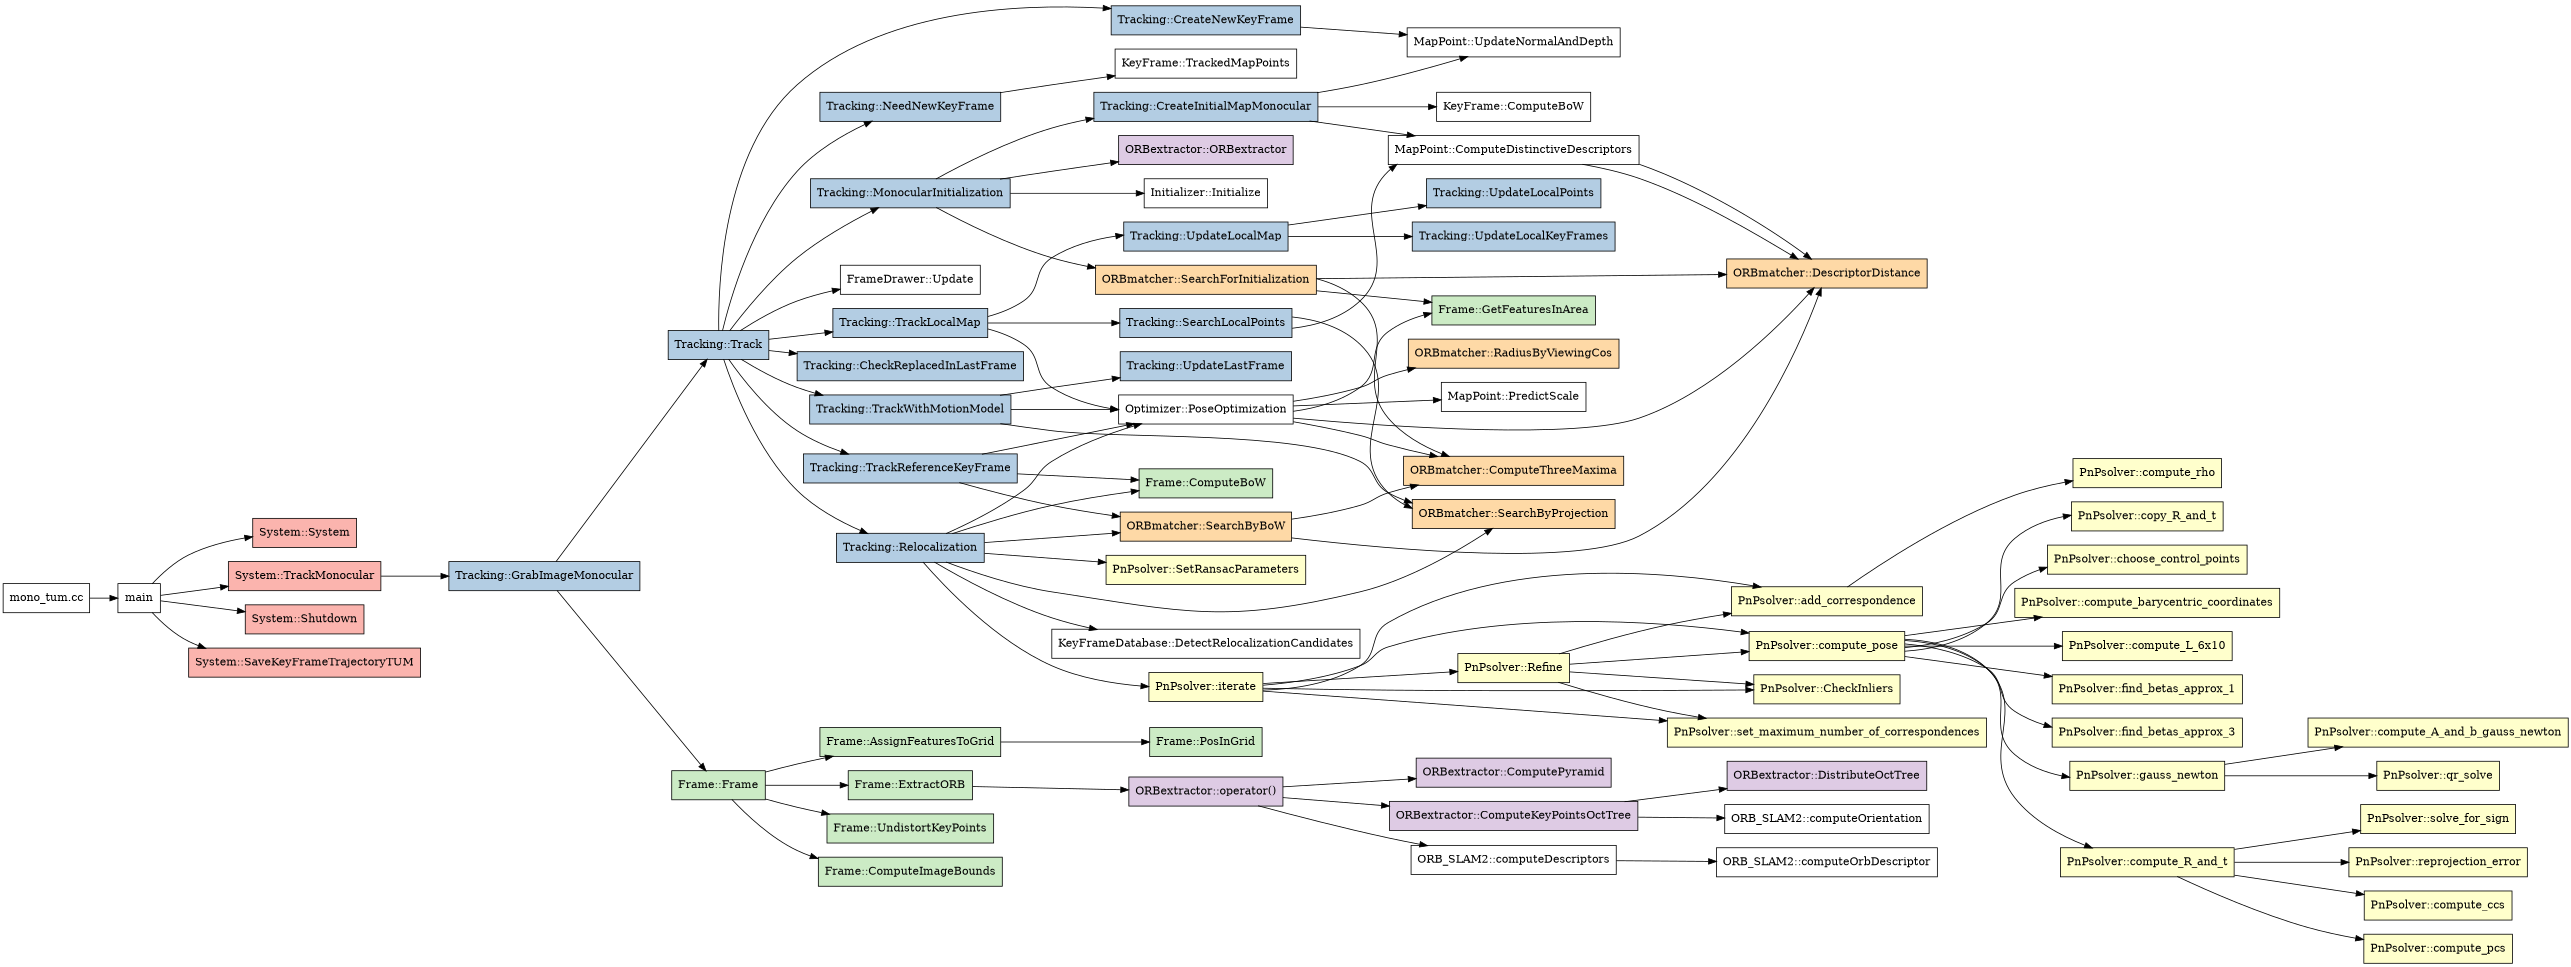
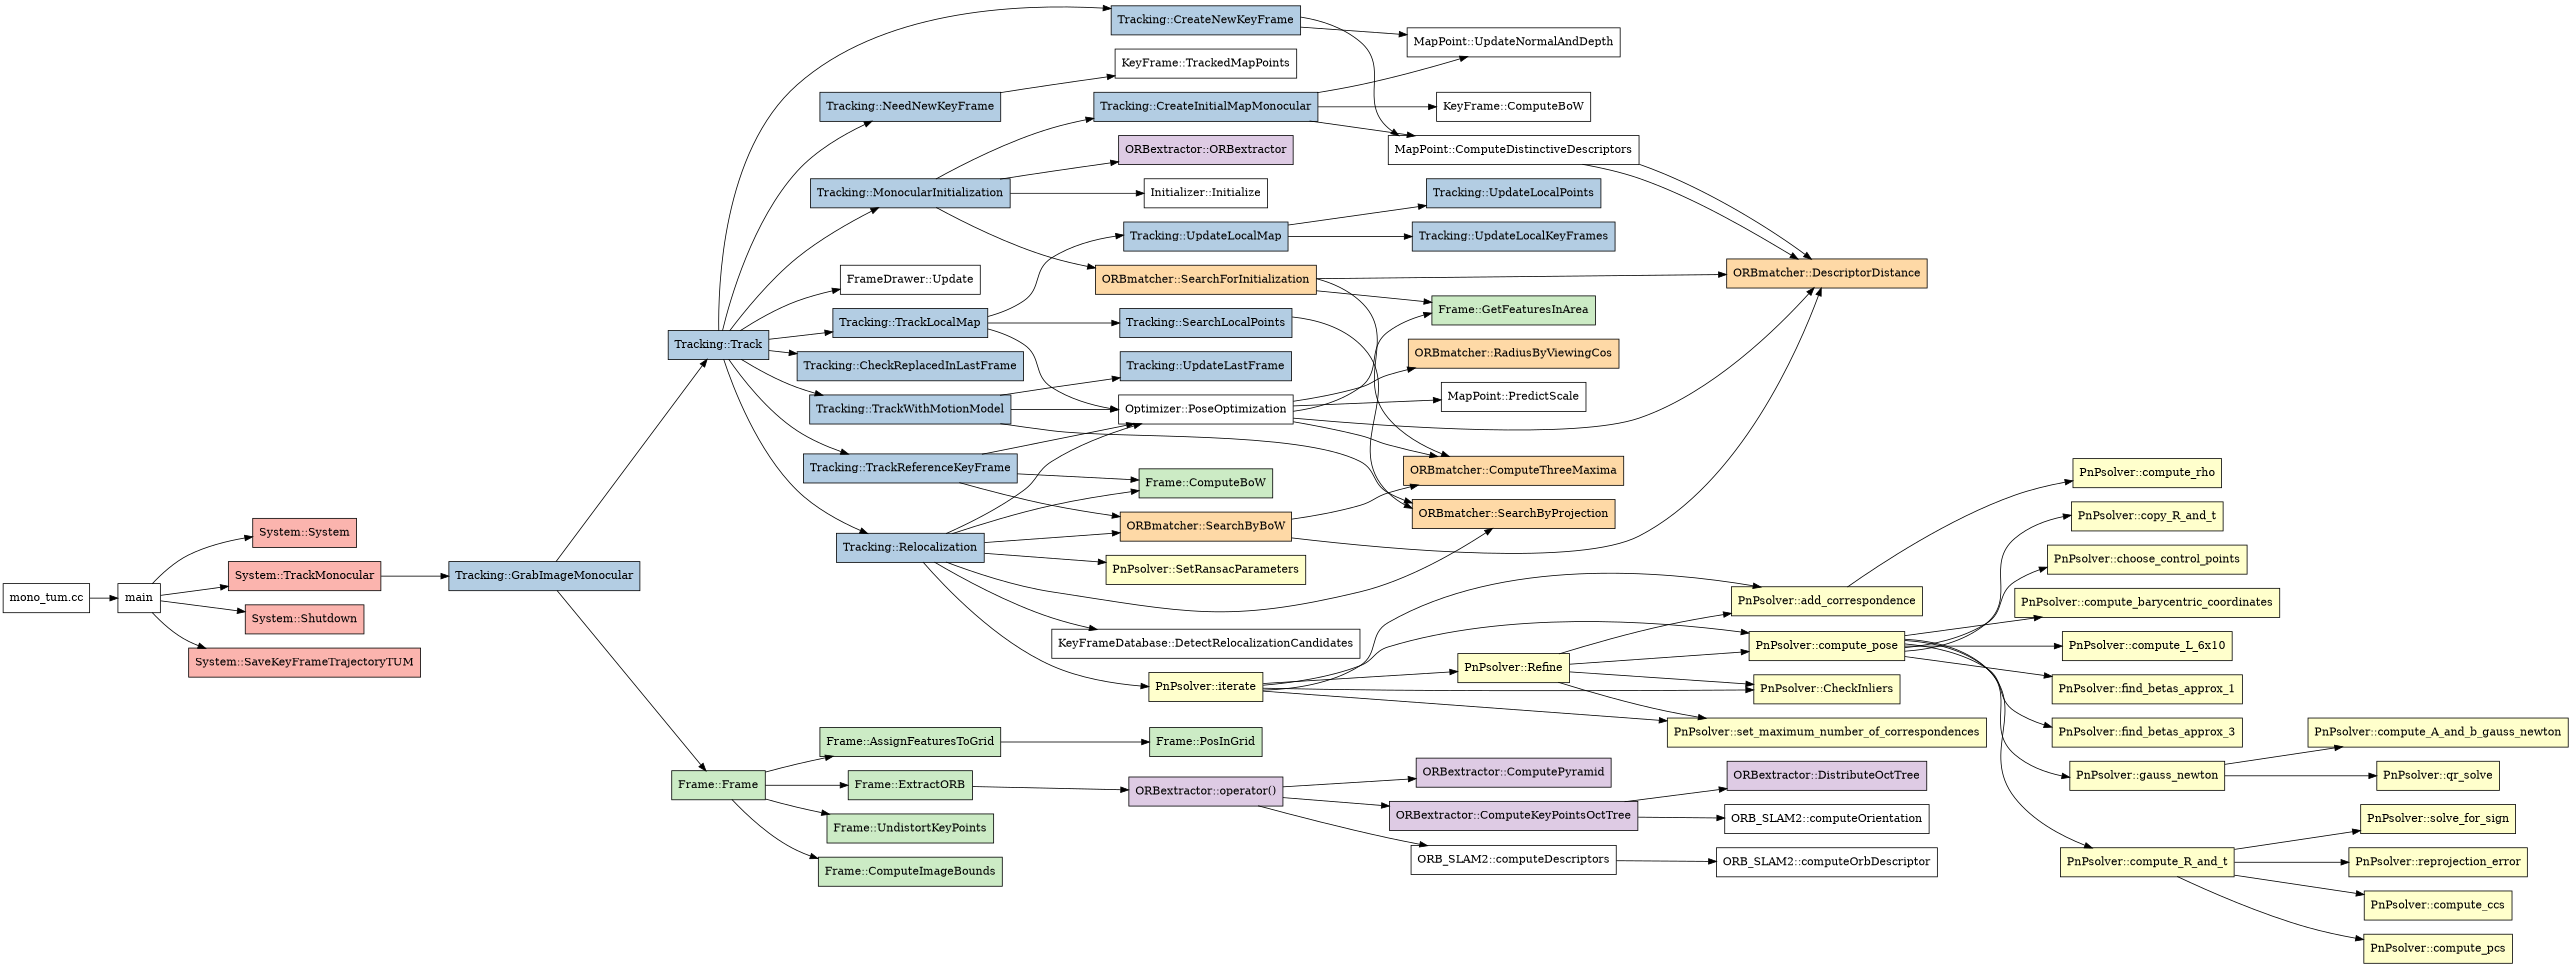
(1376, 272) -> (1370, 55)
